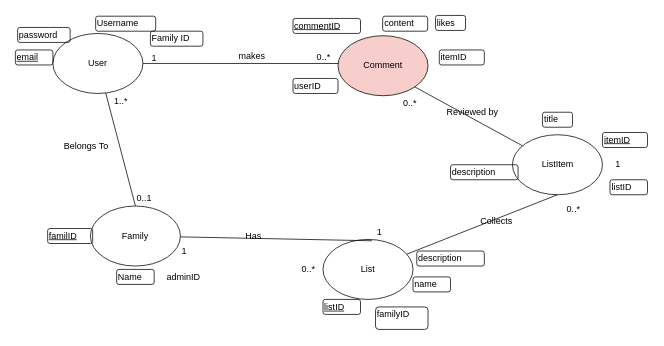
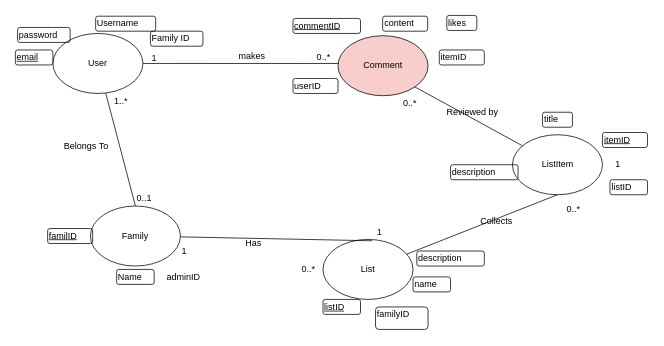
(450, 23) -> (462, 23)
(259, 236) -> (259, 243)
